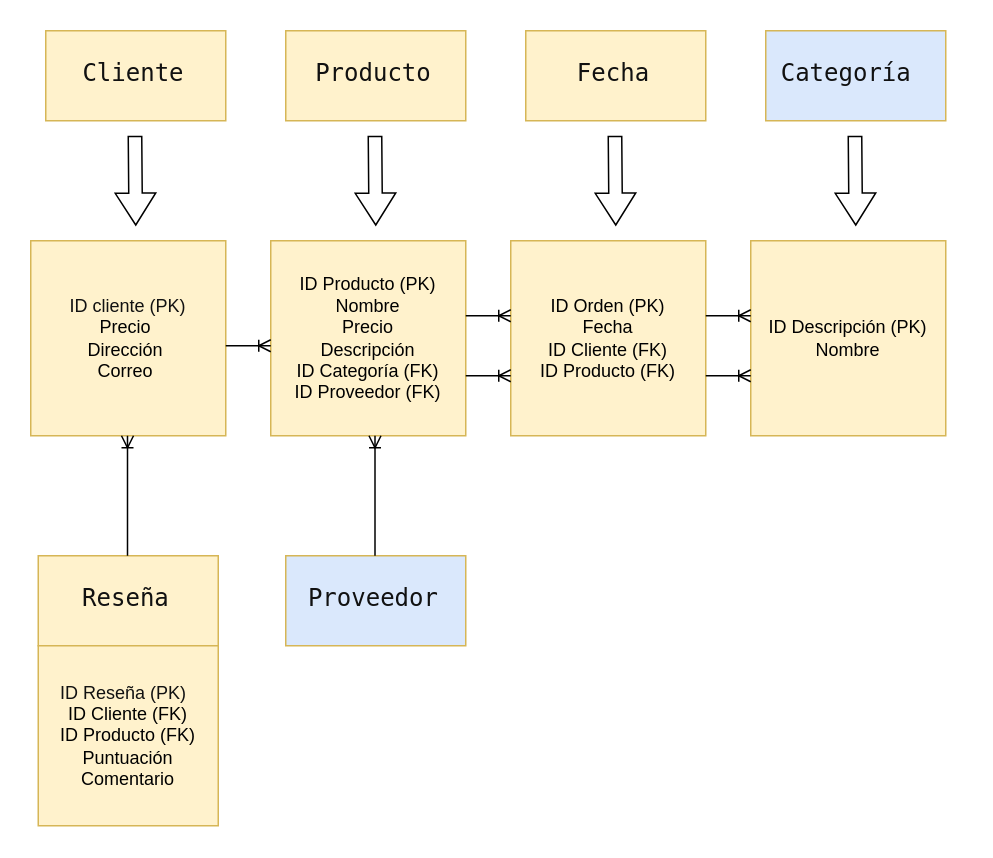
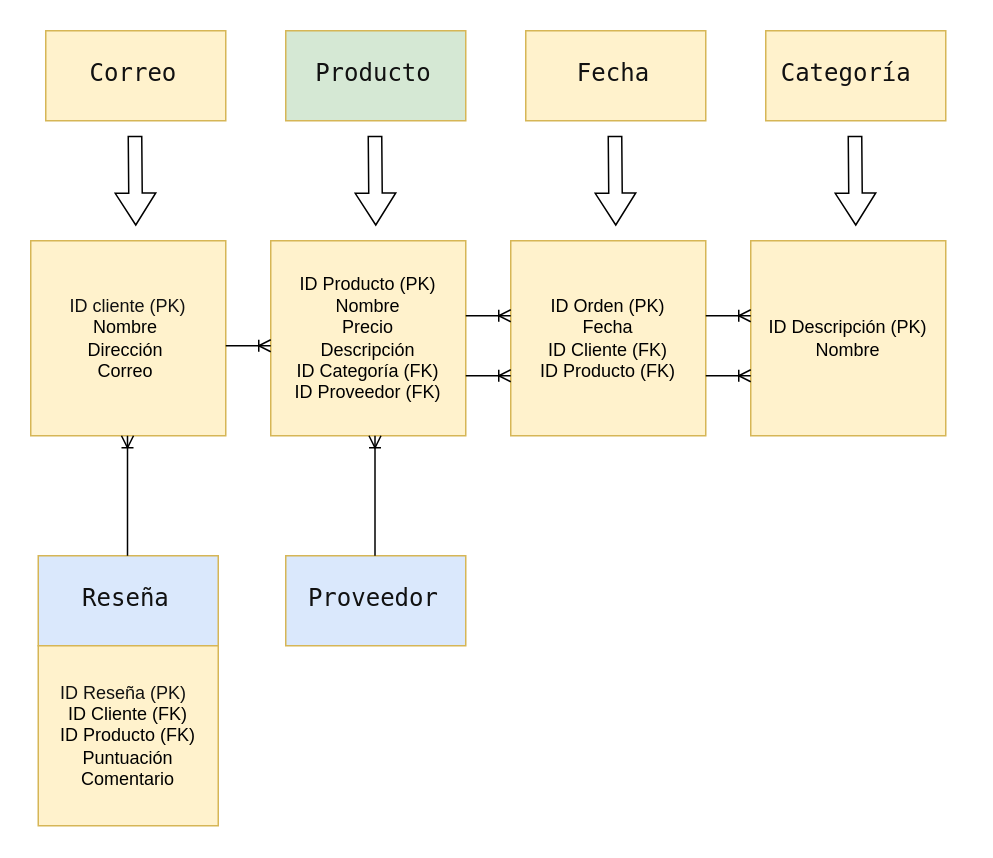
(136, 76) -> (136, 76)
(376, 76) -> (376, 76)
(856, 76) -> (856, 76)
(128, 338) -> (128, 338)
(128, 601) -> (128, 601)
